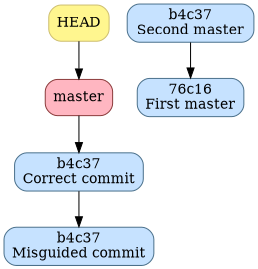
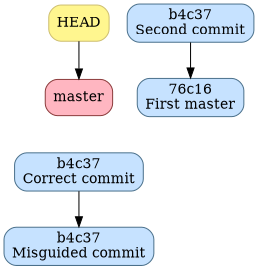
(191, 23) -> (191, 23)
(79, 129) -> none
